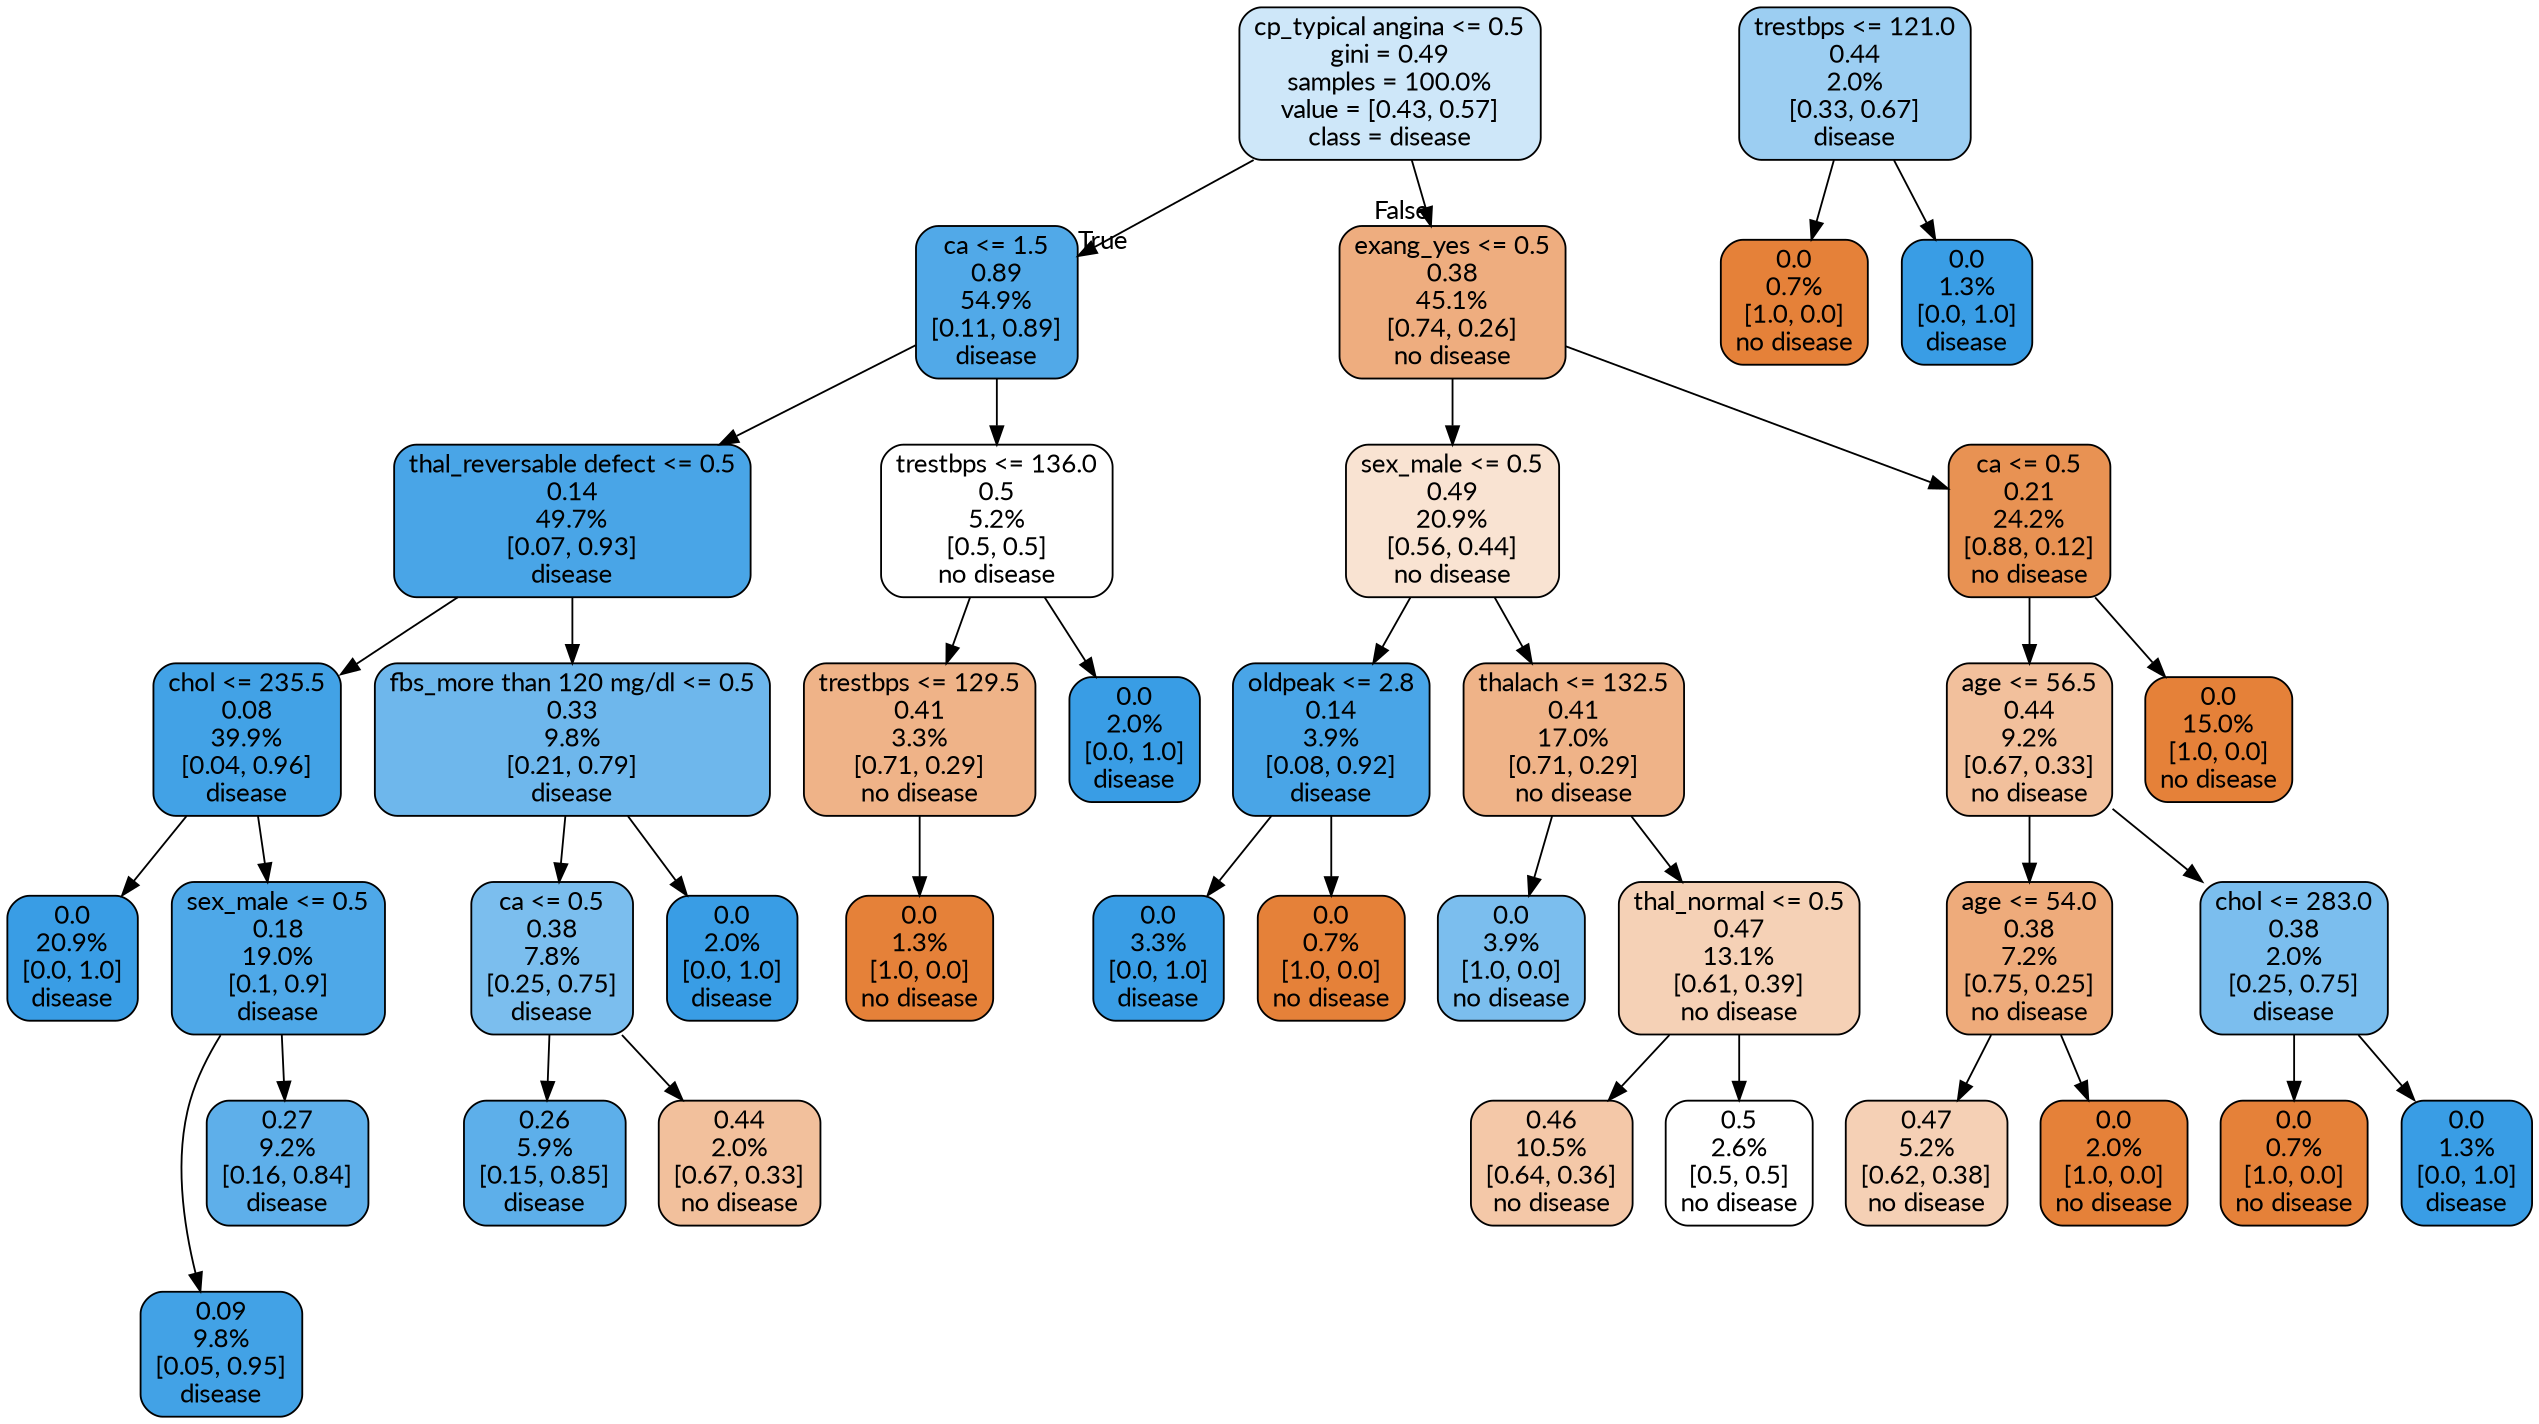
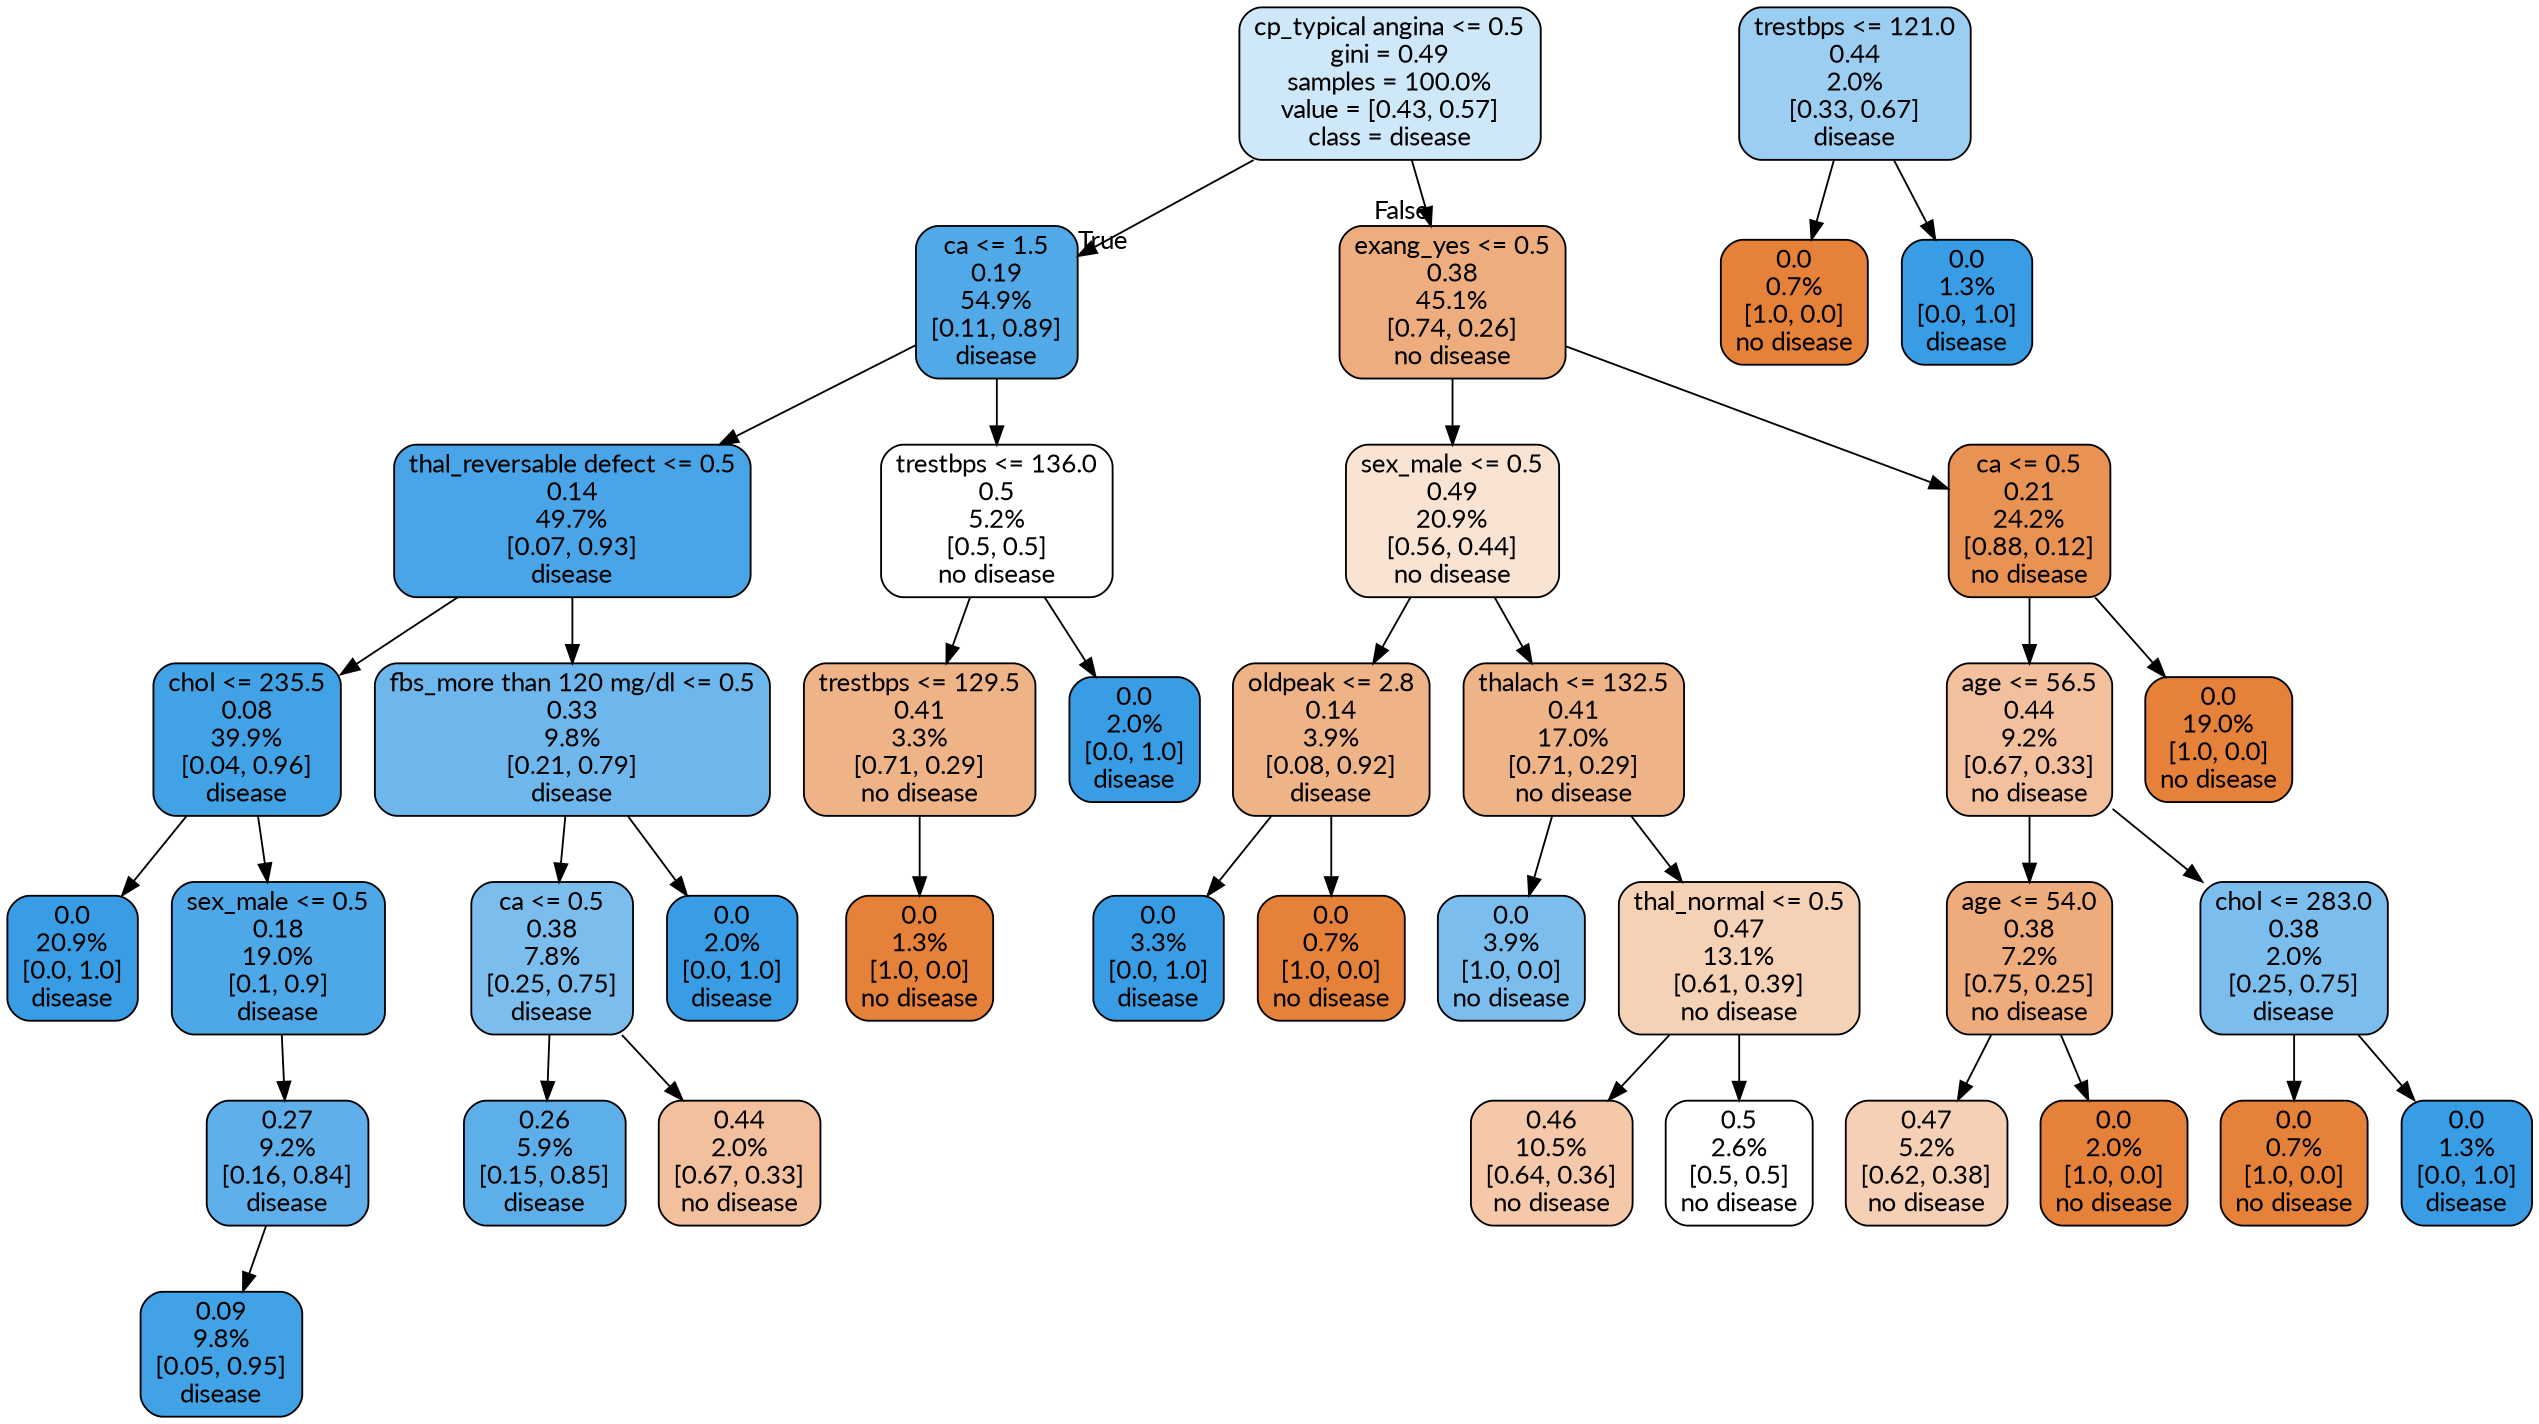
(997, 302) -> (997, 302)
(1331, 740) -> (1331, 740)
(2219, 740) -> (2219, 740)
(182, 1151) -> (258, 1250)
